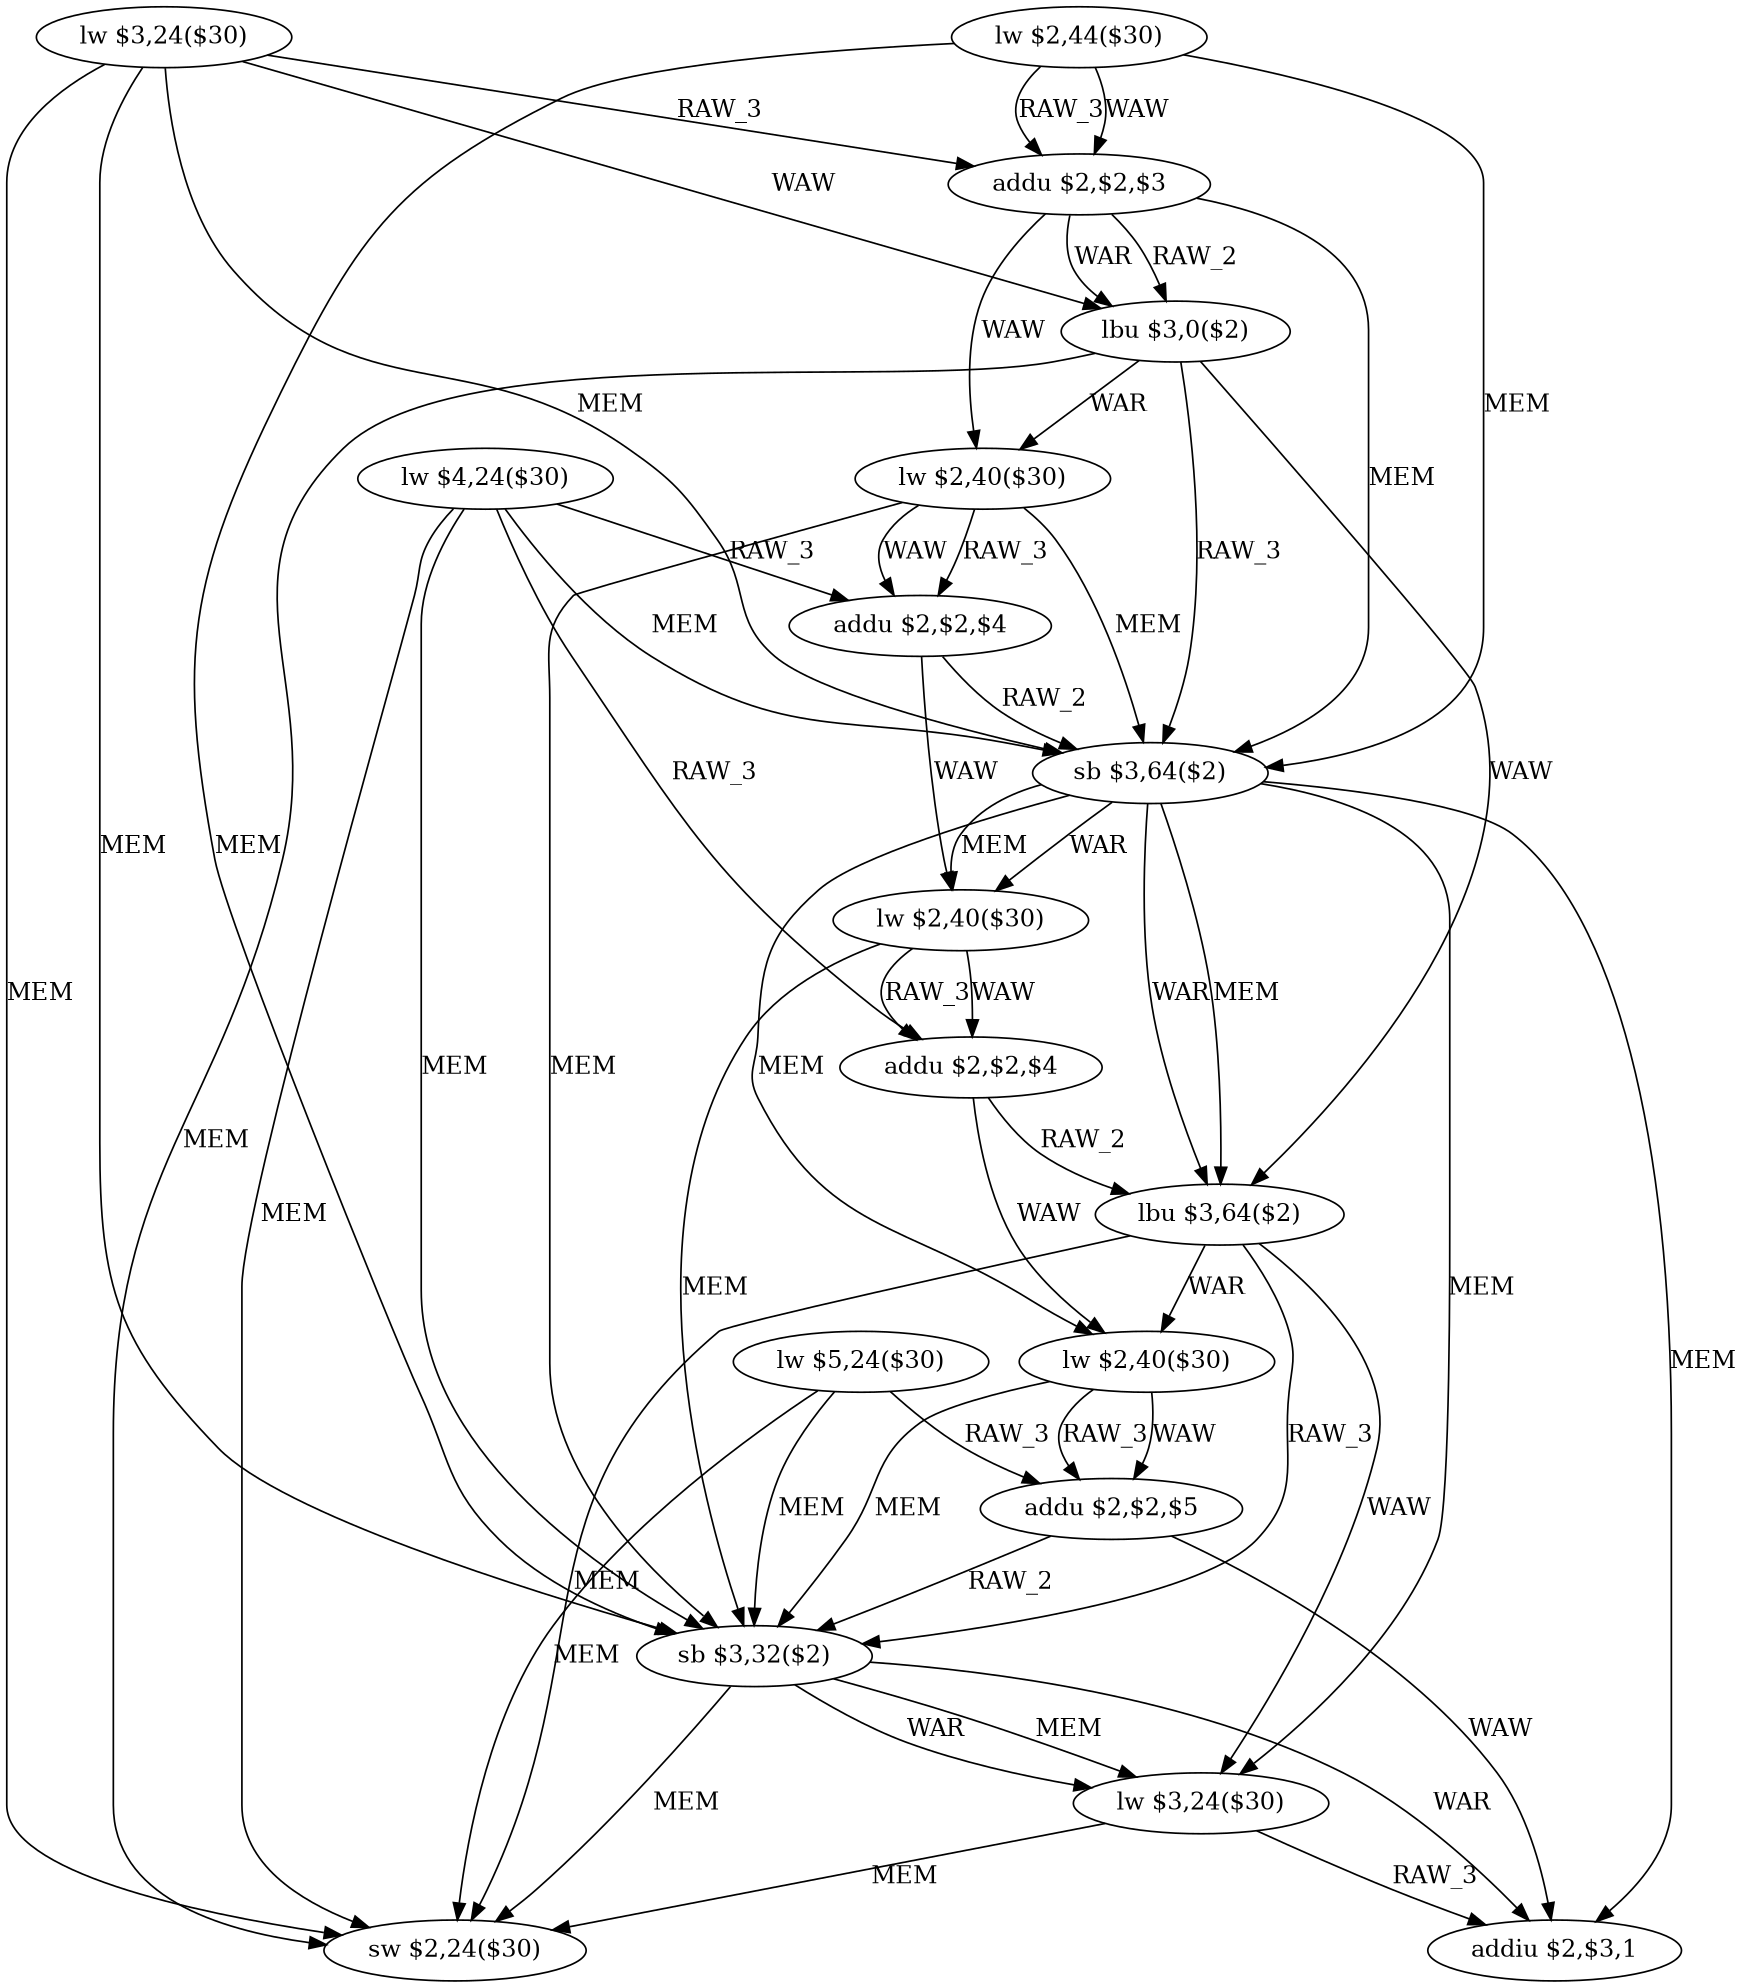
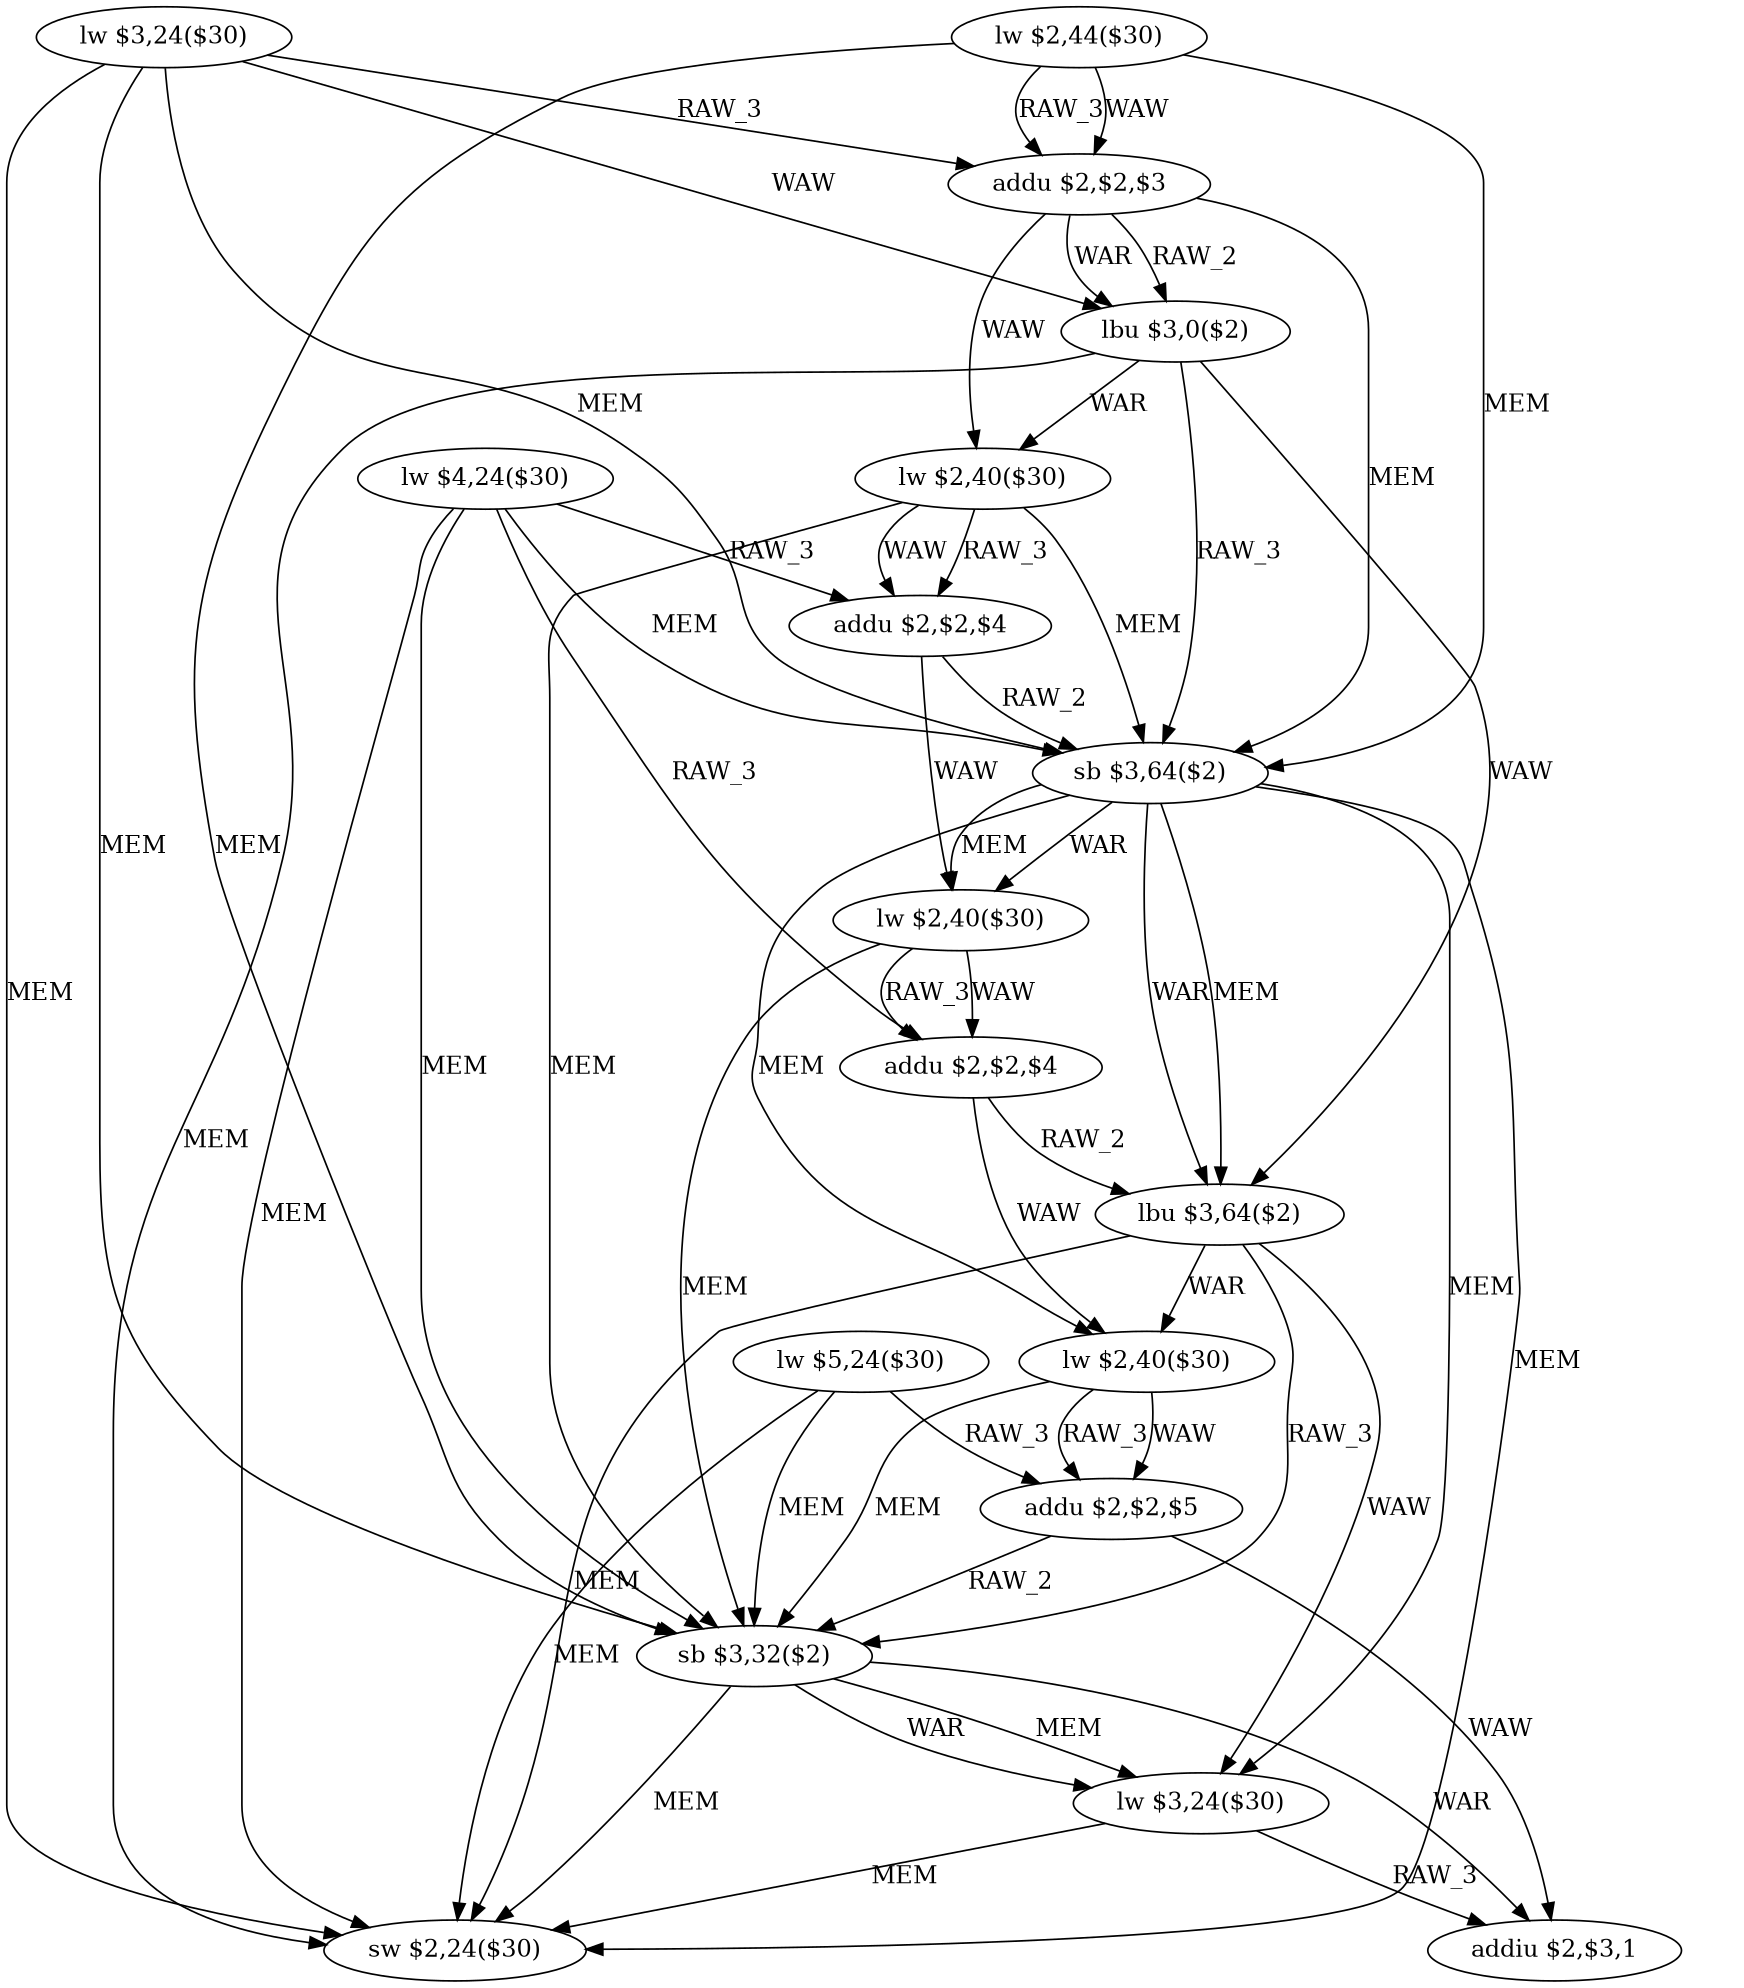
(1662, 1236) -> (1465, 1664)
